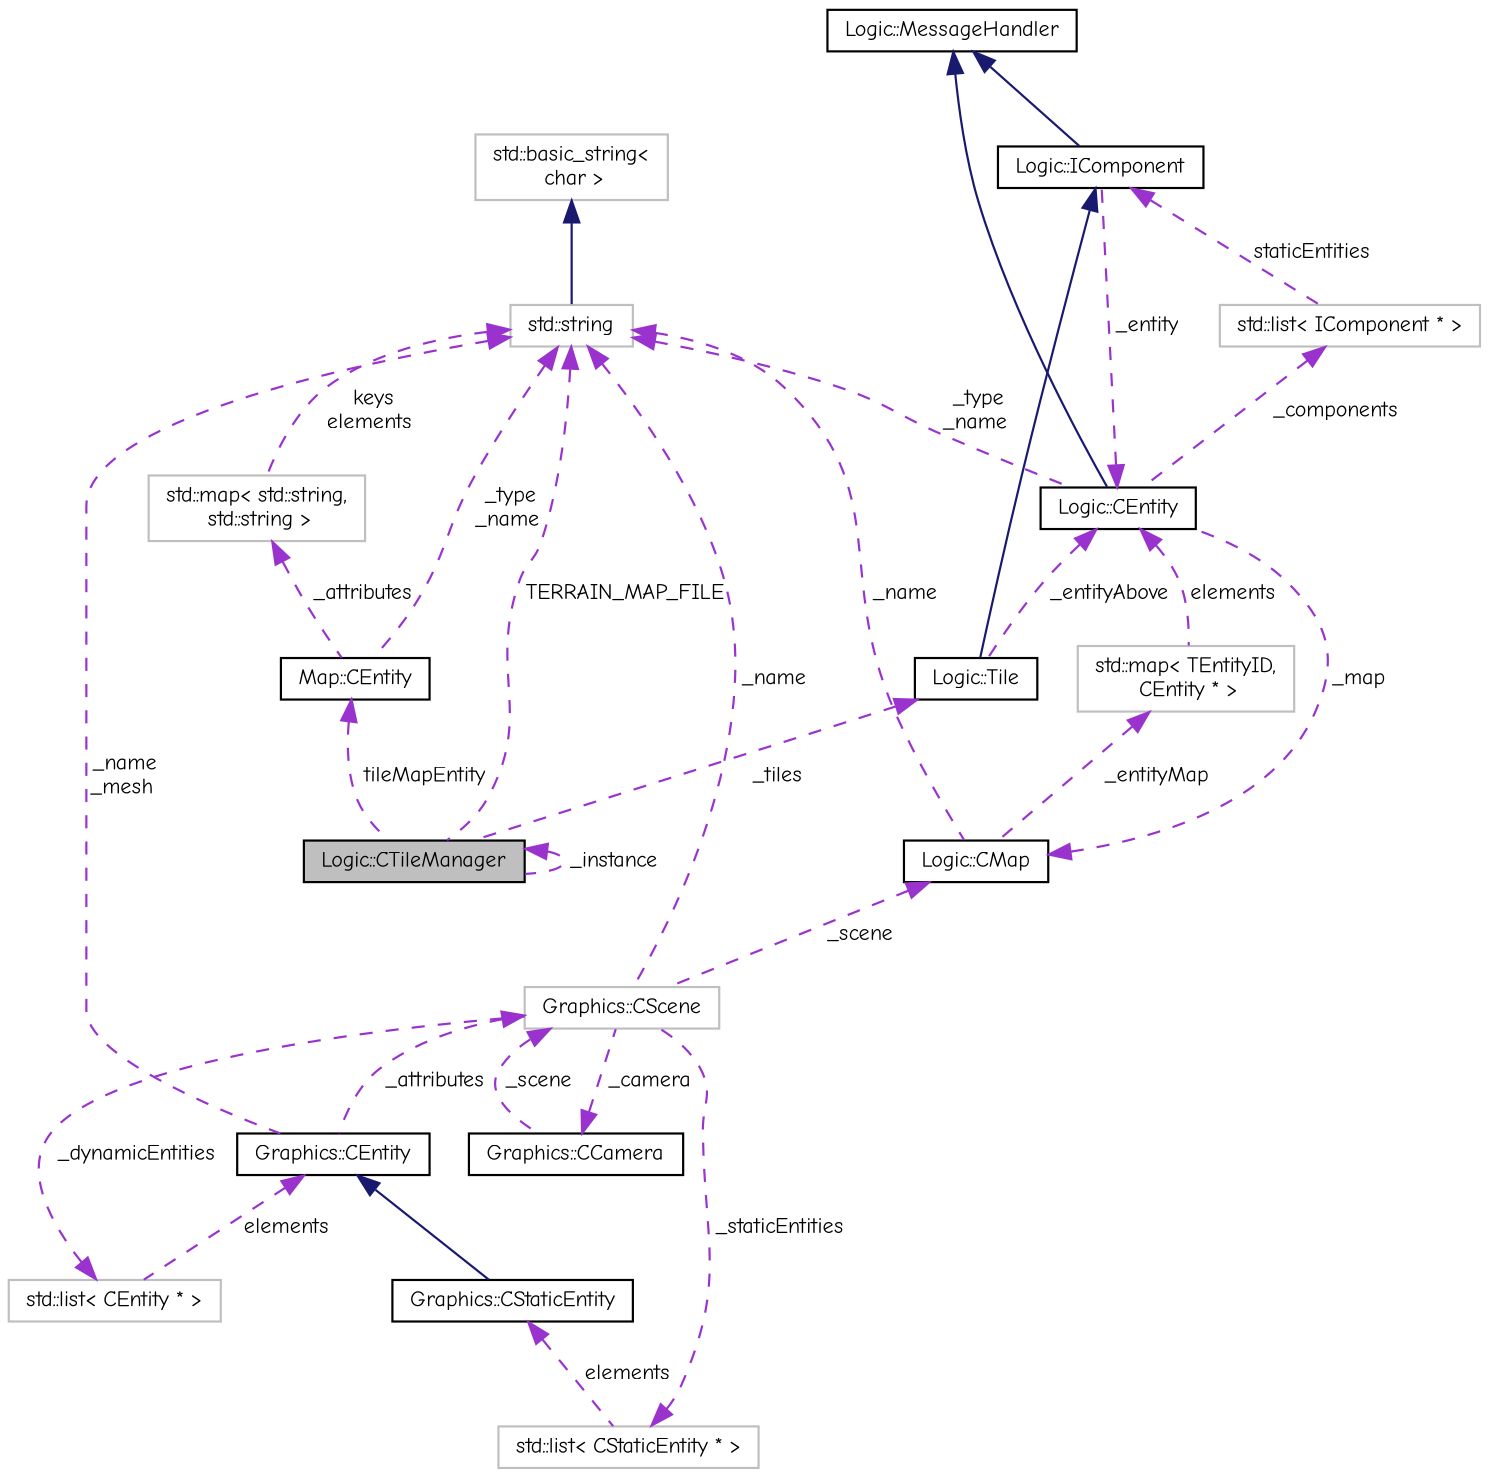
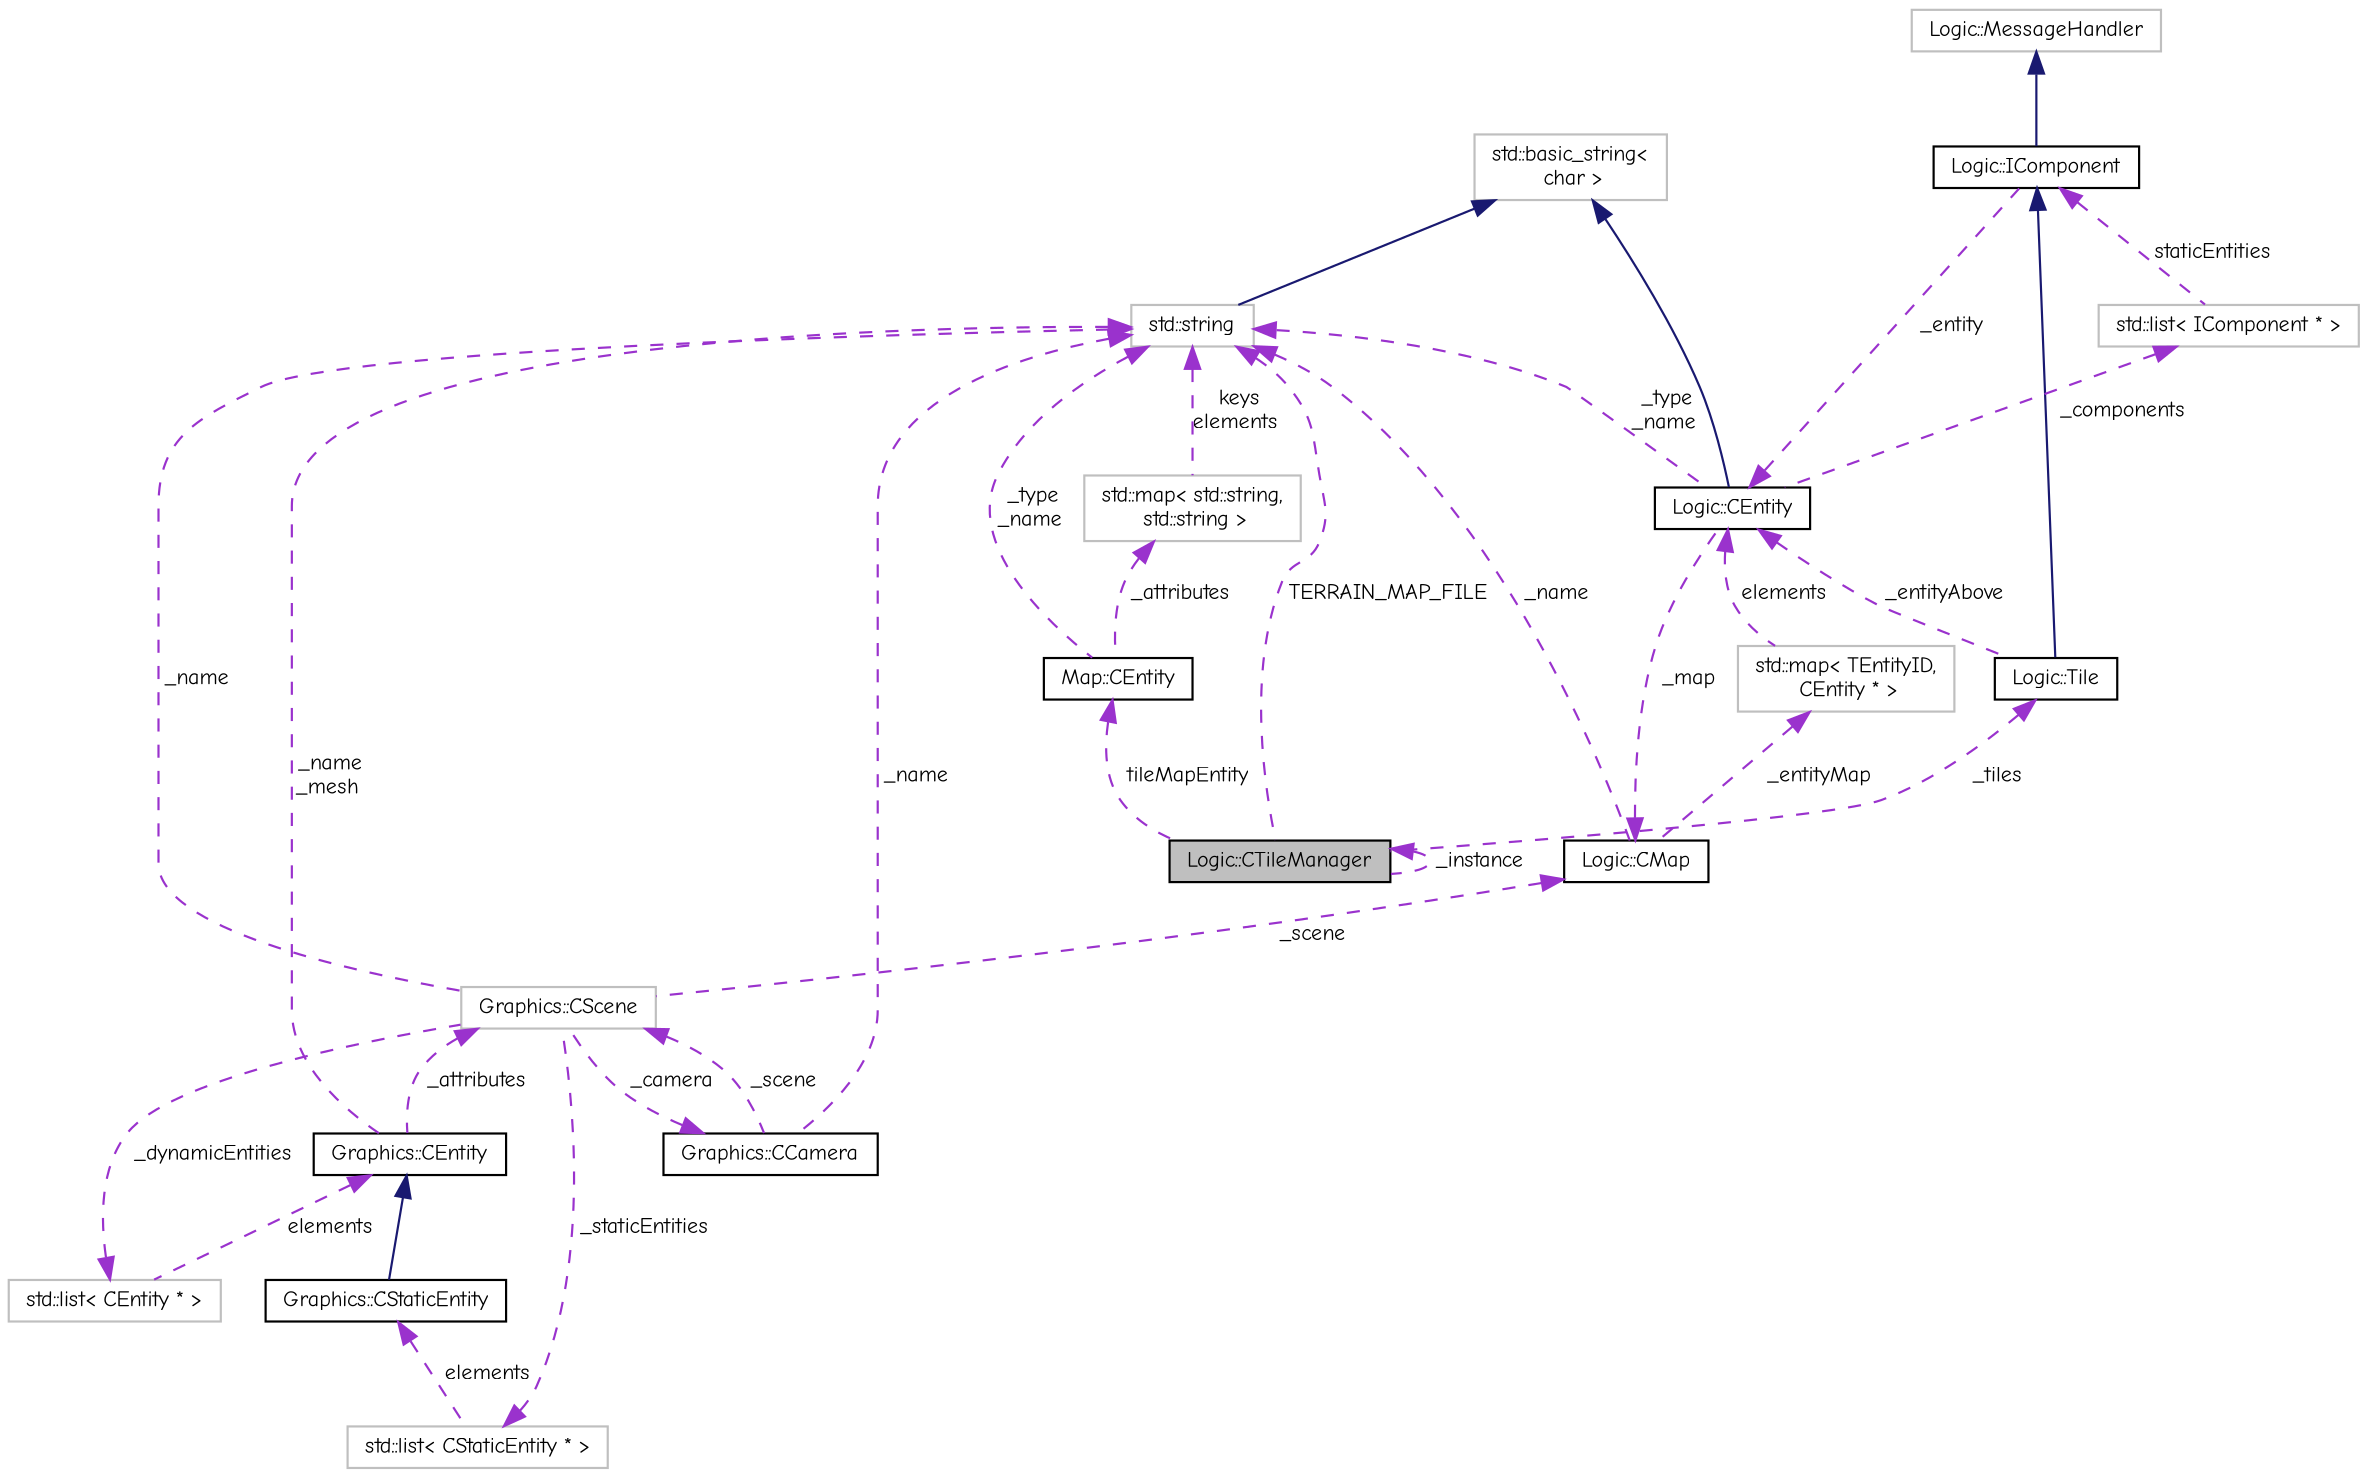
(952, 31) -> (2036, 31)
(1009, 288) -> (1681, 347)
none -> (878, 680)
